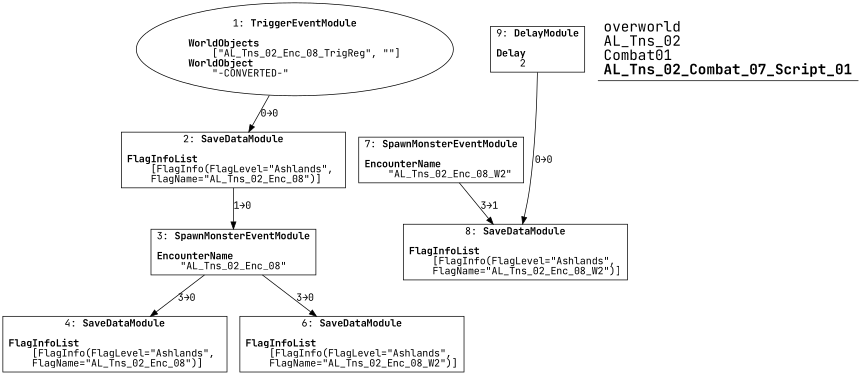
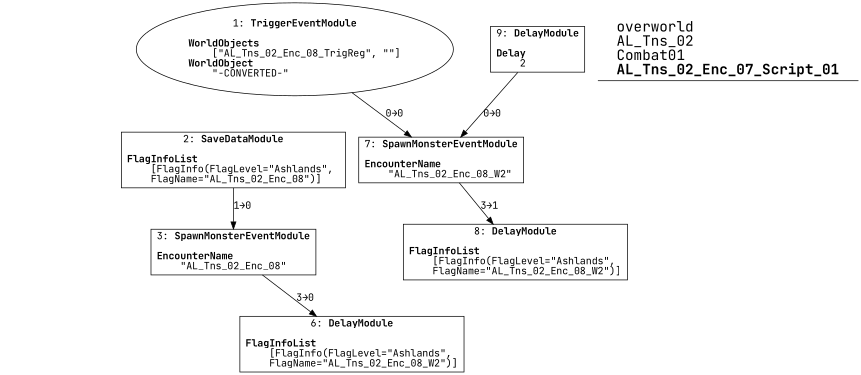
(728, 70) -> (728, 70)
(261, 110) -> (379, 113)
(534, 145) -> (492, 102)
(524, 231) -> (524, 231)
(361, 323) -> (361, 323)
(115, 344) -> none
